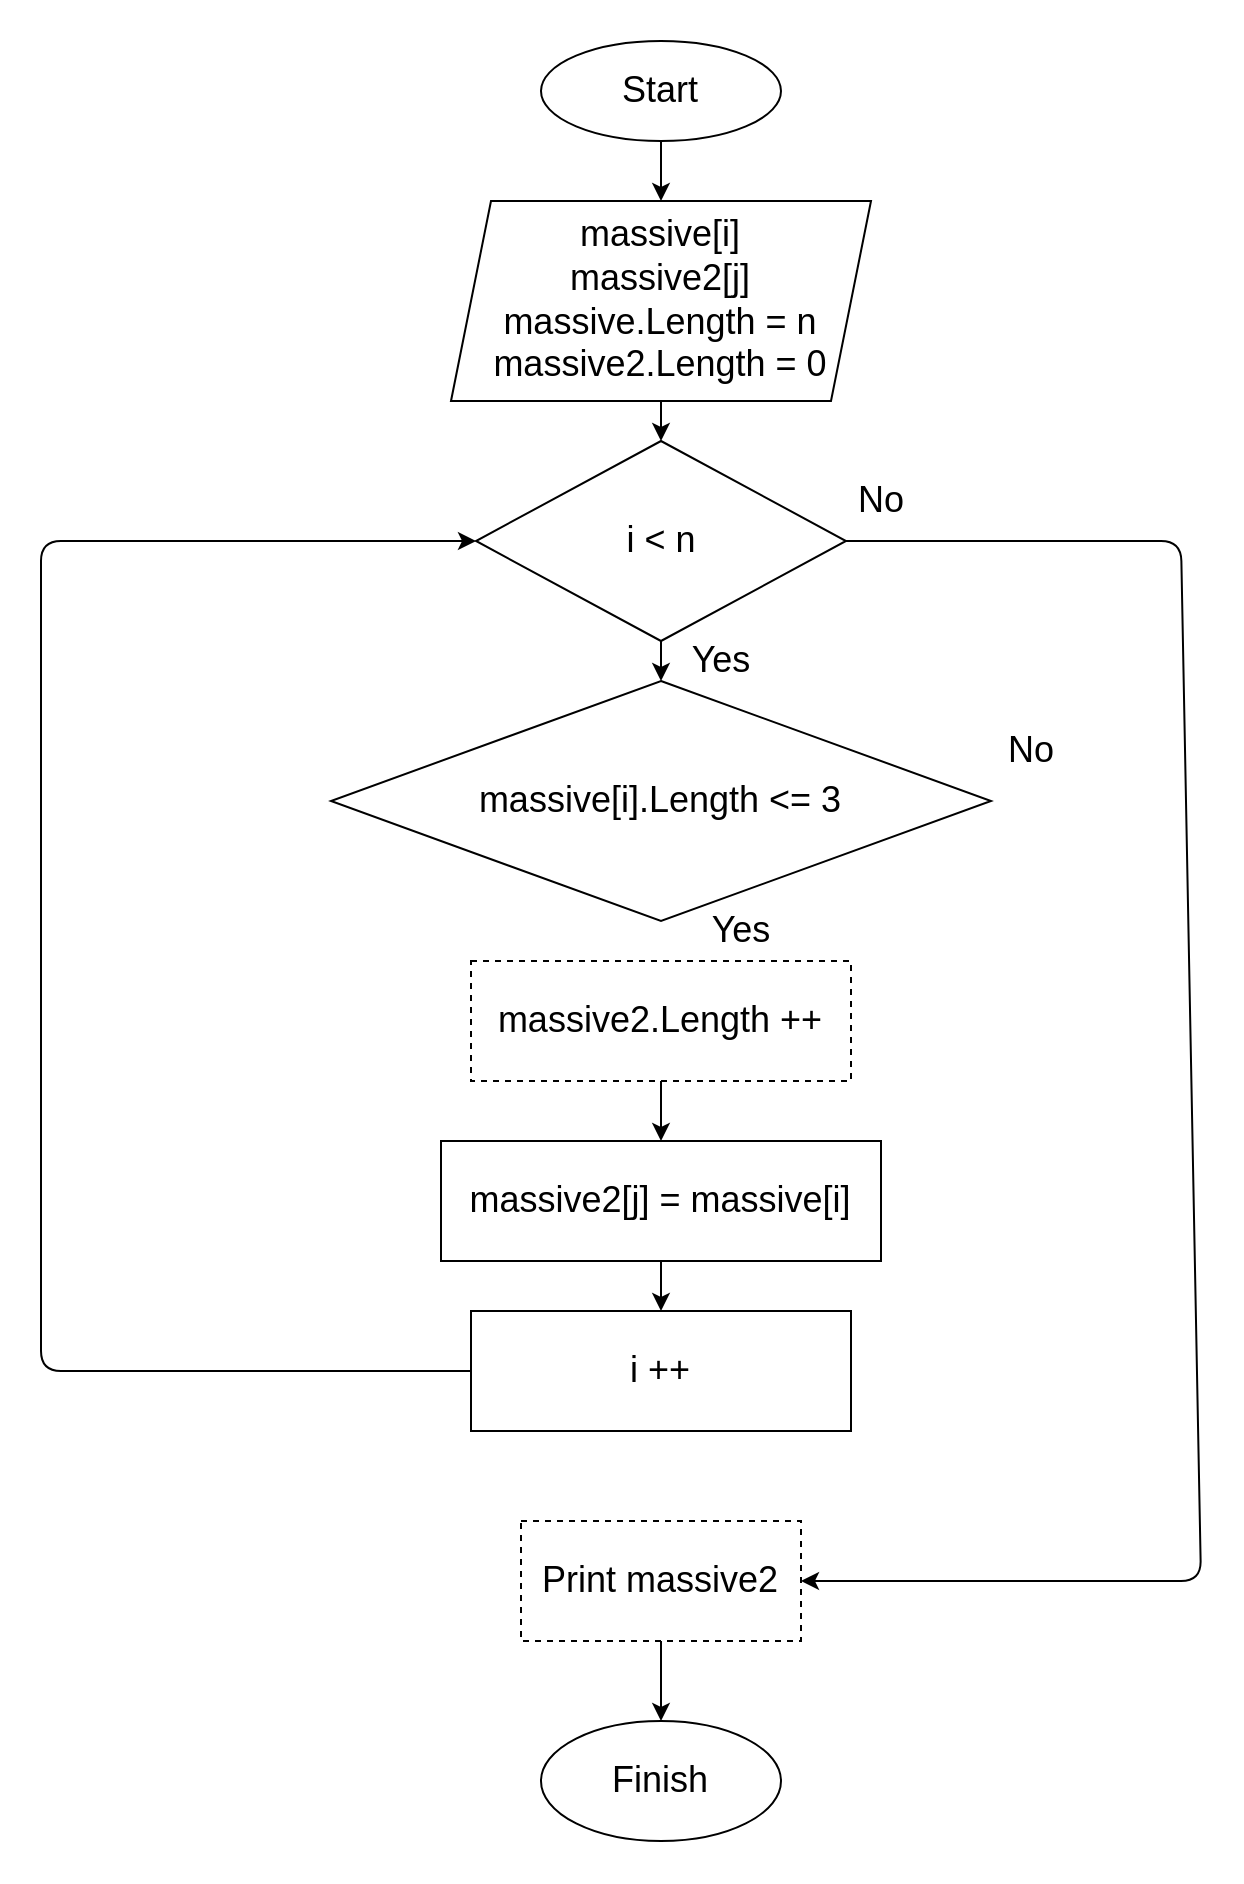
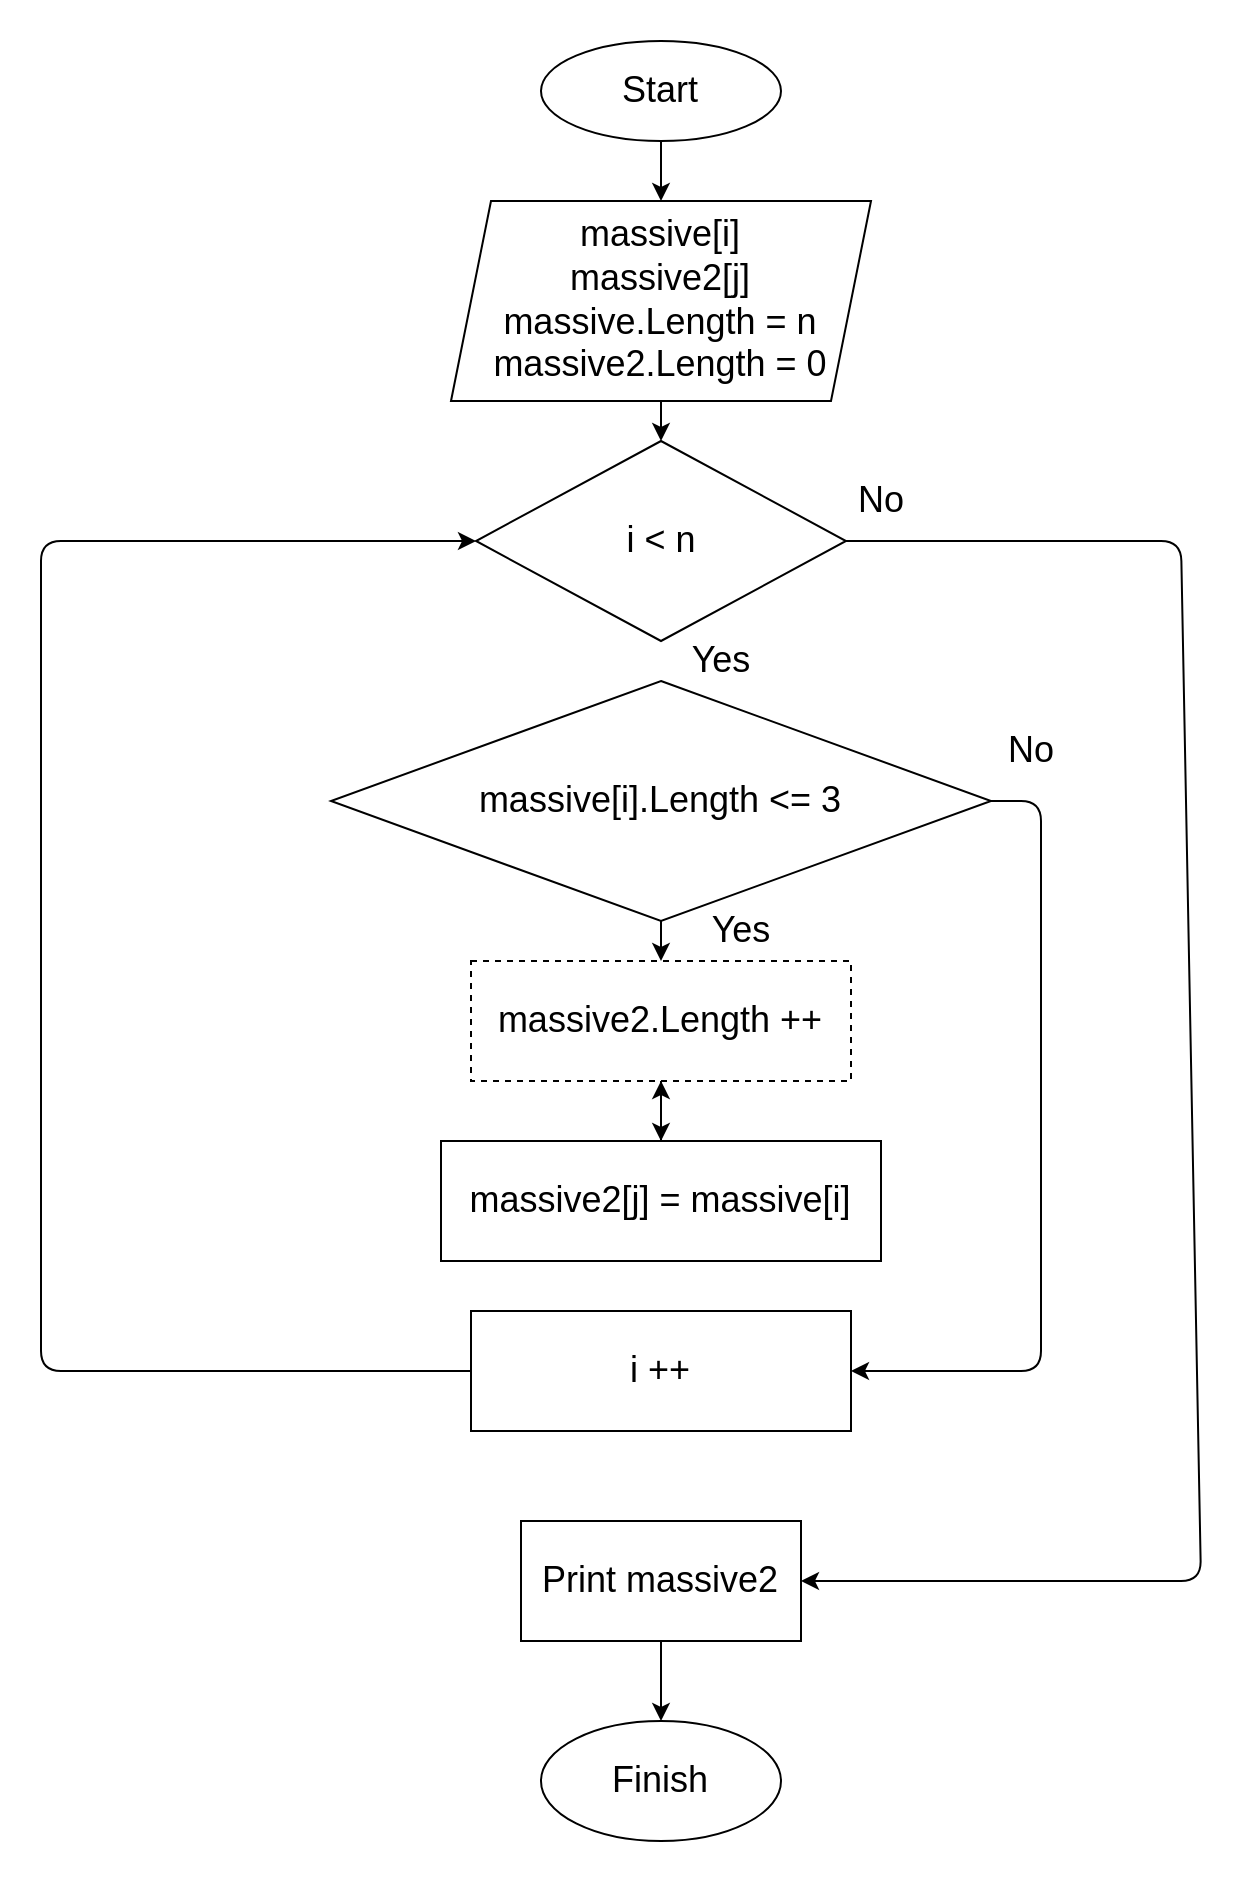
(661, 654) -> none
none -> (661, 934)
none -> (1041, 1149)
(661, 1279) -> (661, 1139)
(661, 1581) -> (661, 1581)
